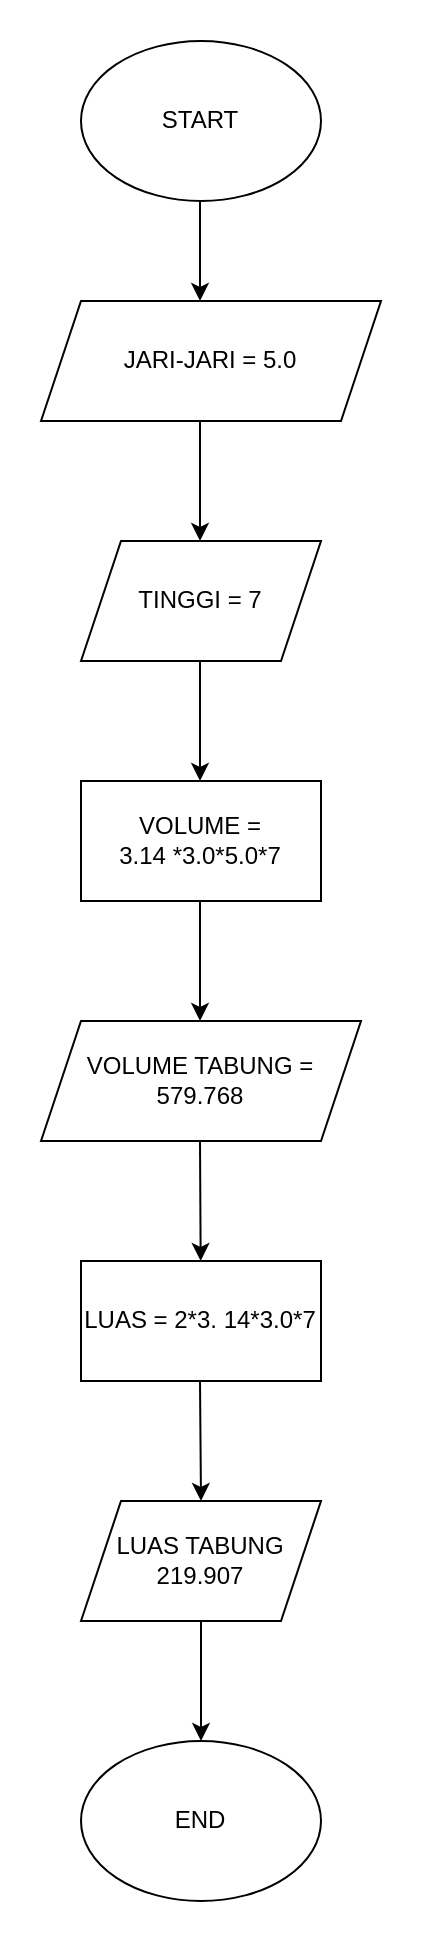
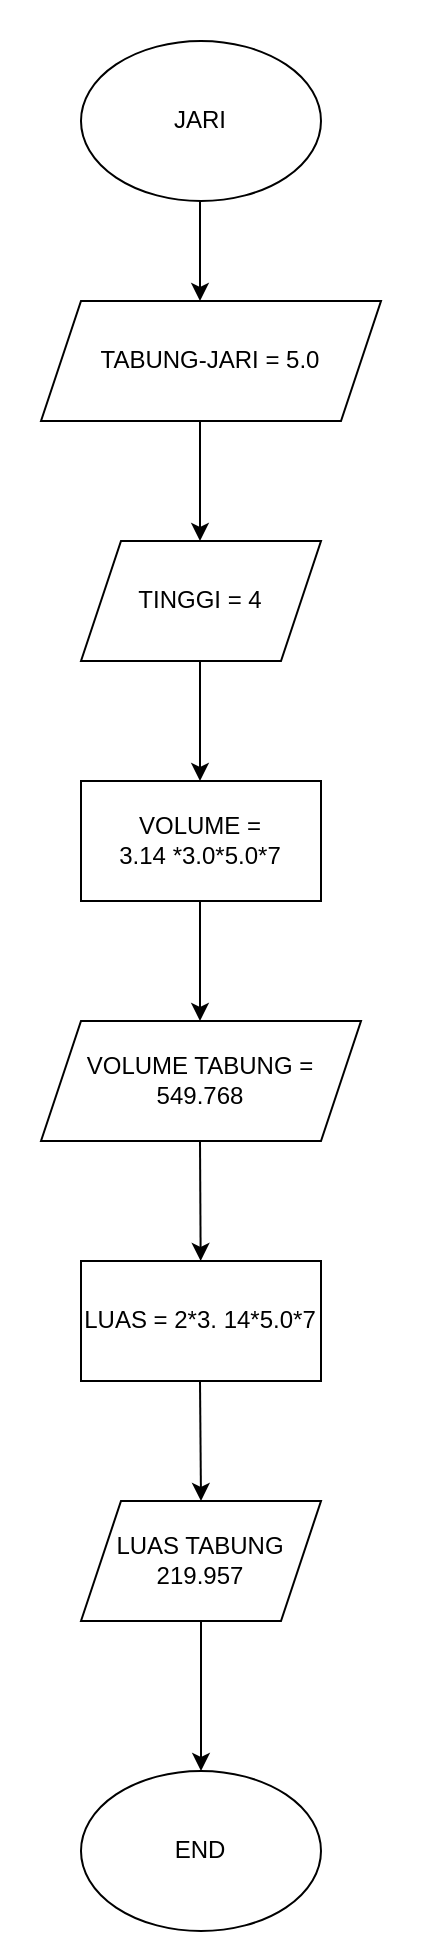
(201, 121) -> (201, 121)
(211, 361) -> (211, 361)
(201, 601) -> (201, 601)
(201, 1081) -> (201, 1081)
(201, 1321) -> (201, 1321)
(201, 1561) -> (201, 1561)
(201, 1821) -> (201, 1851)
